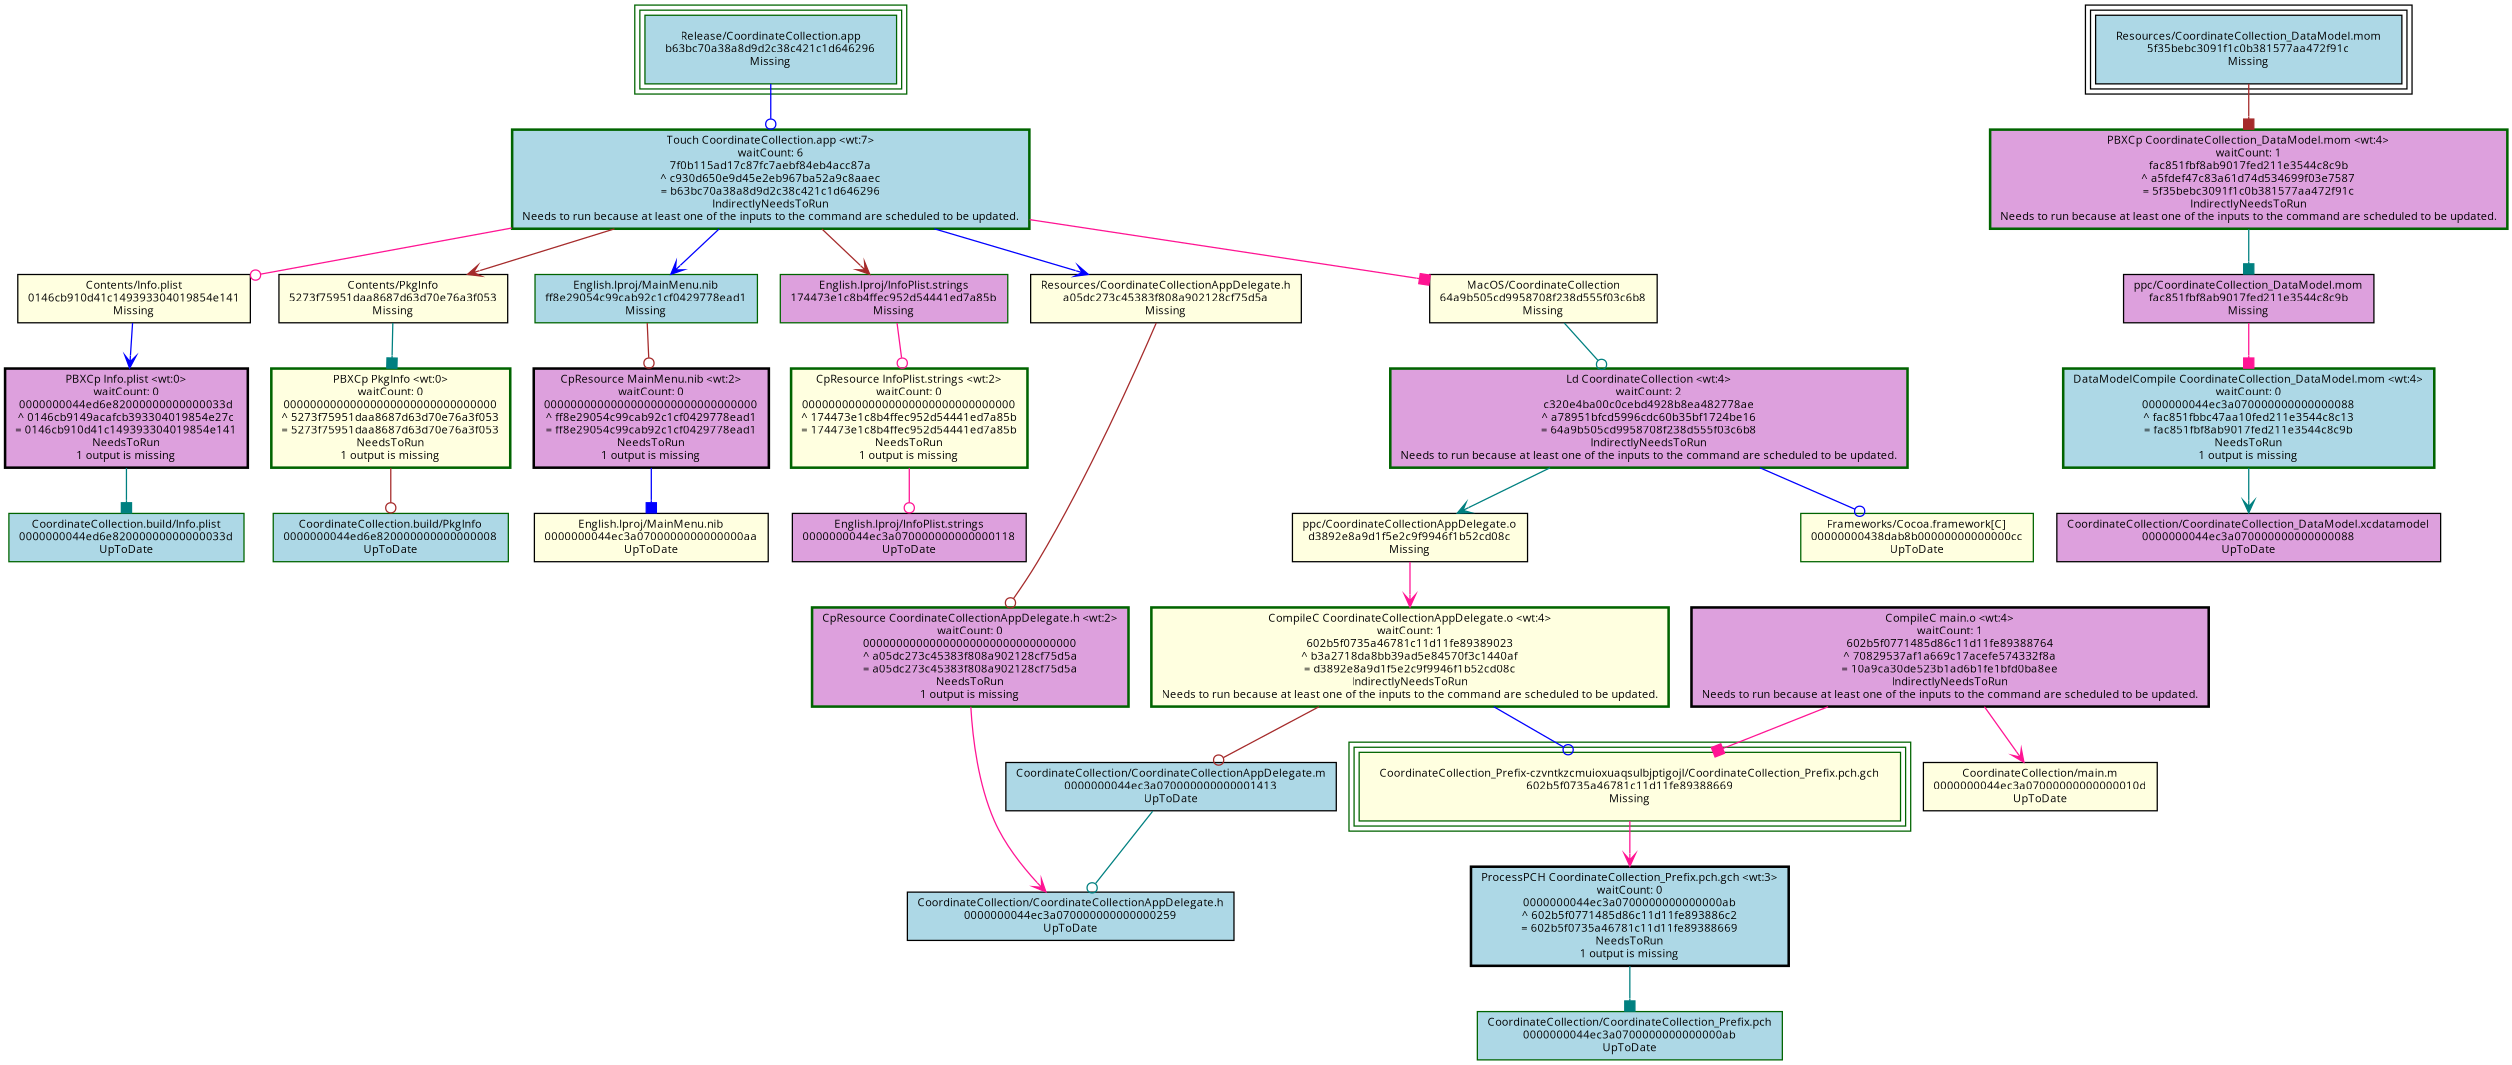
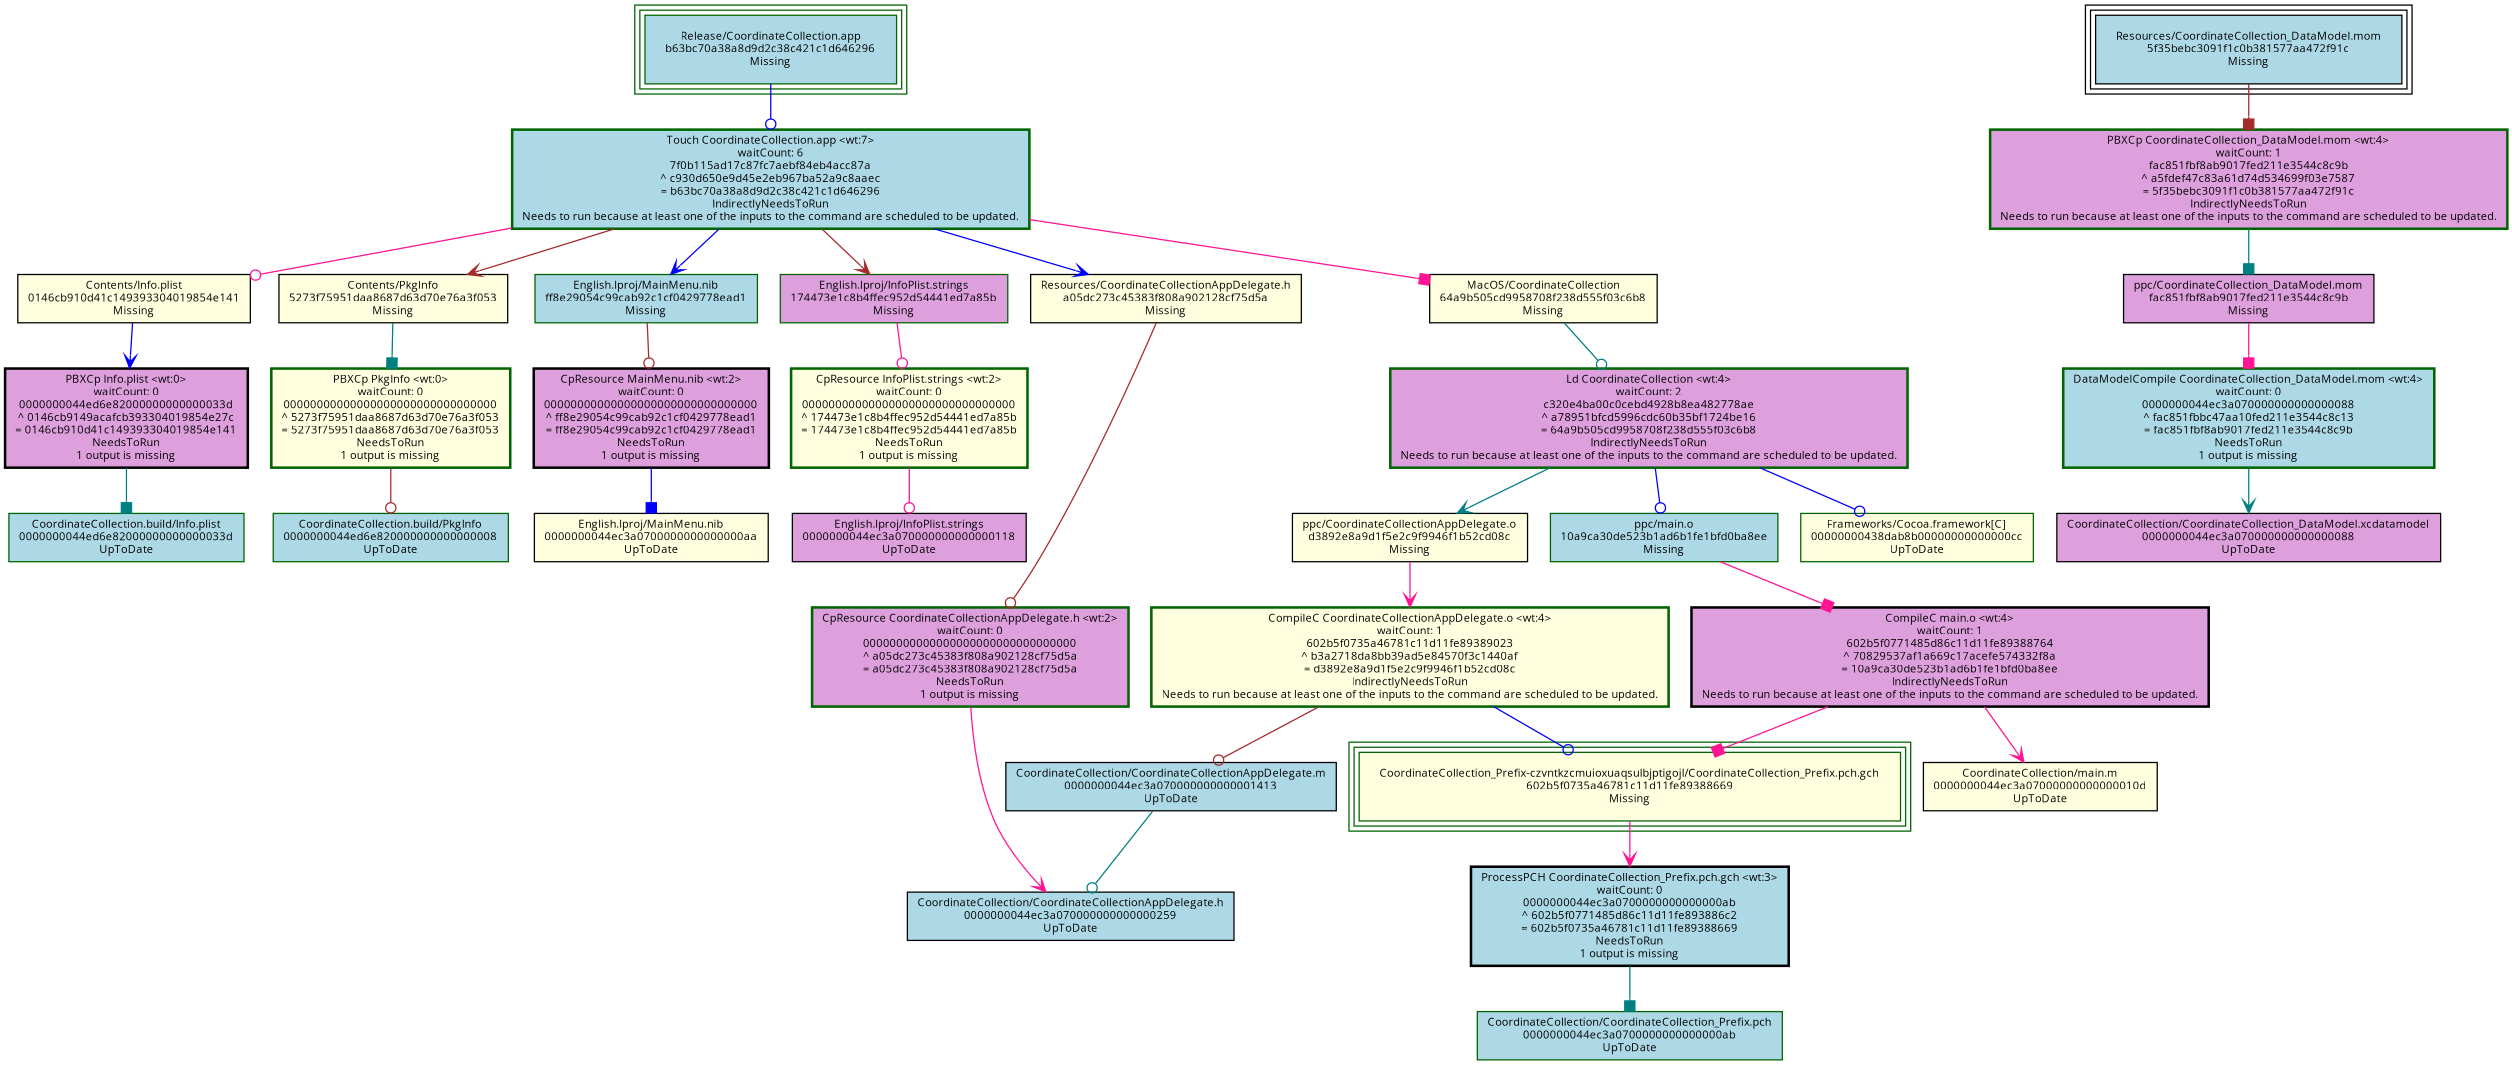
none -> (1664, 538)
